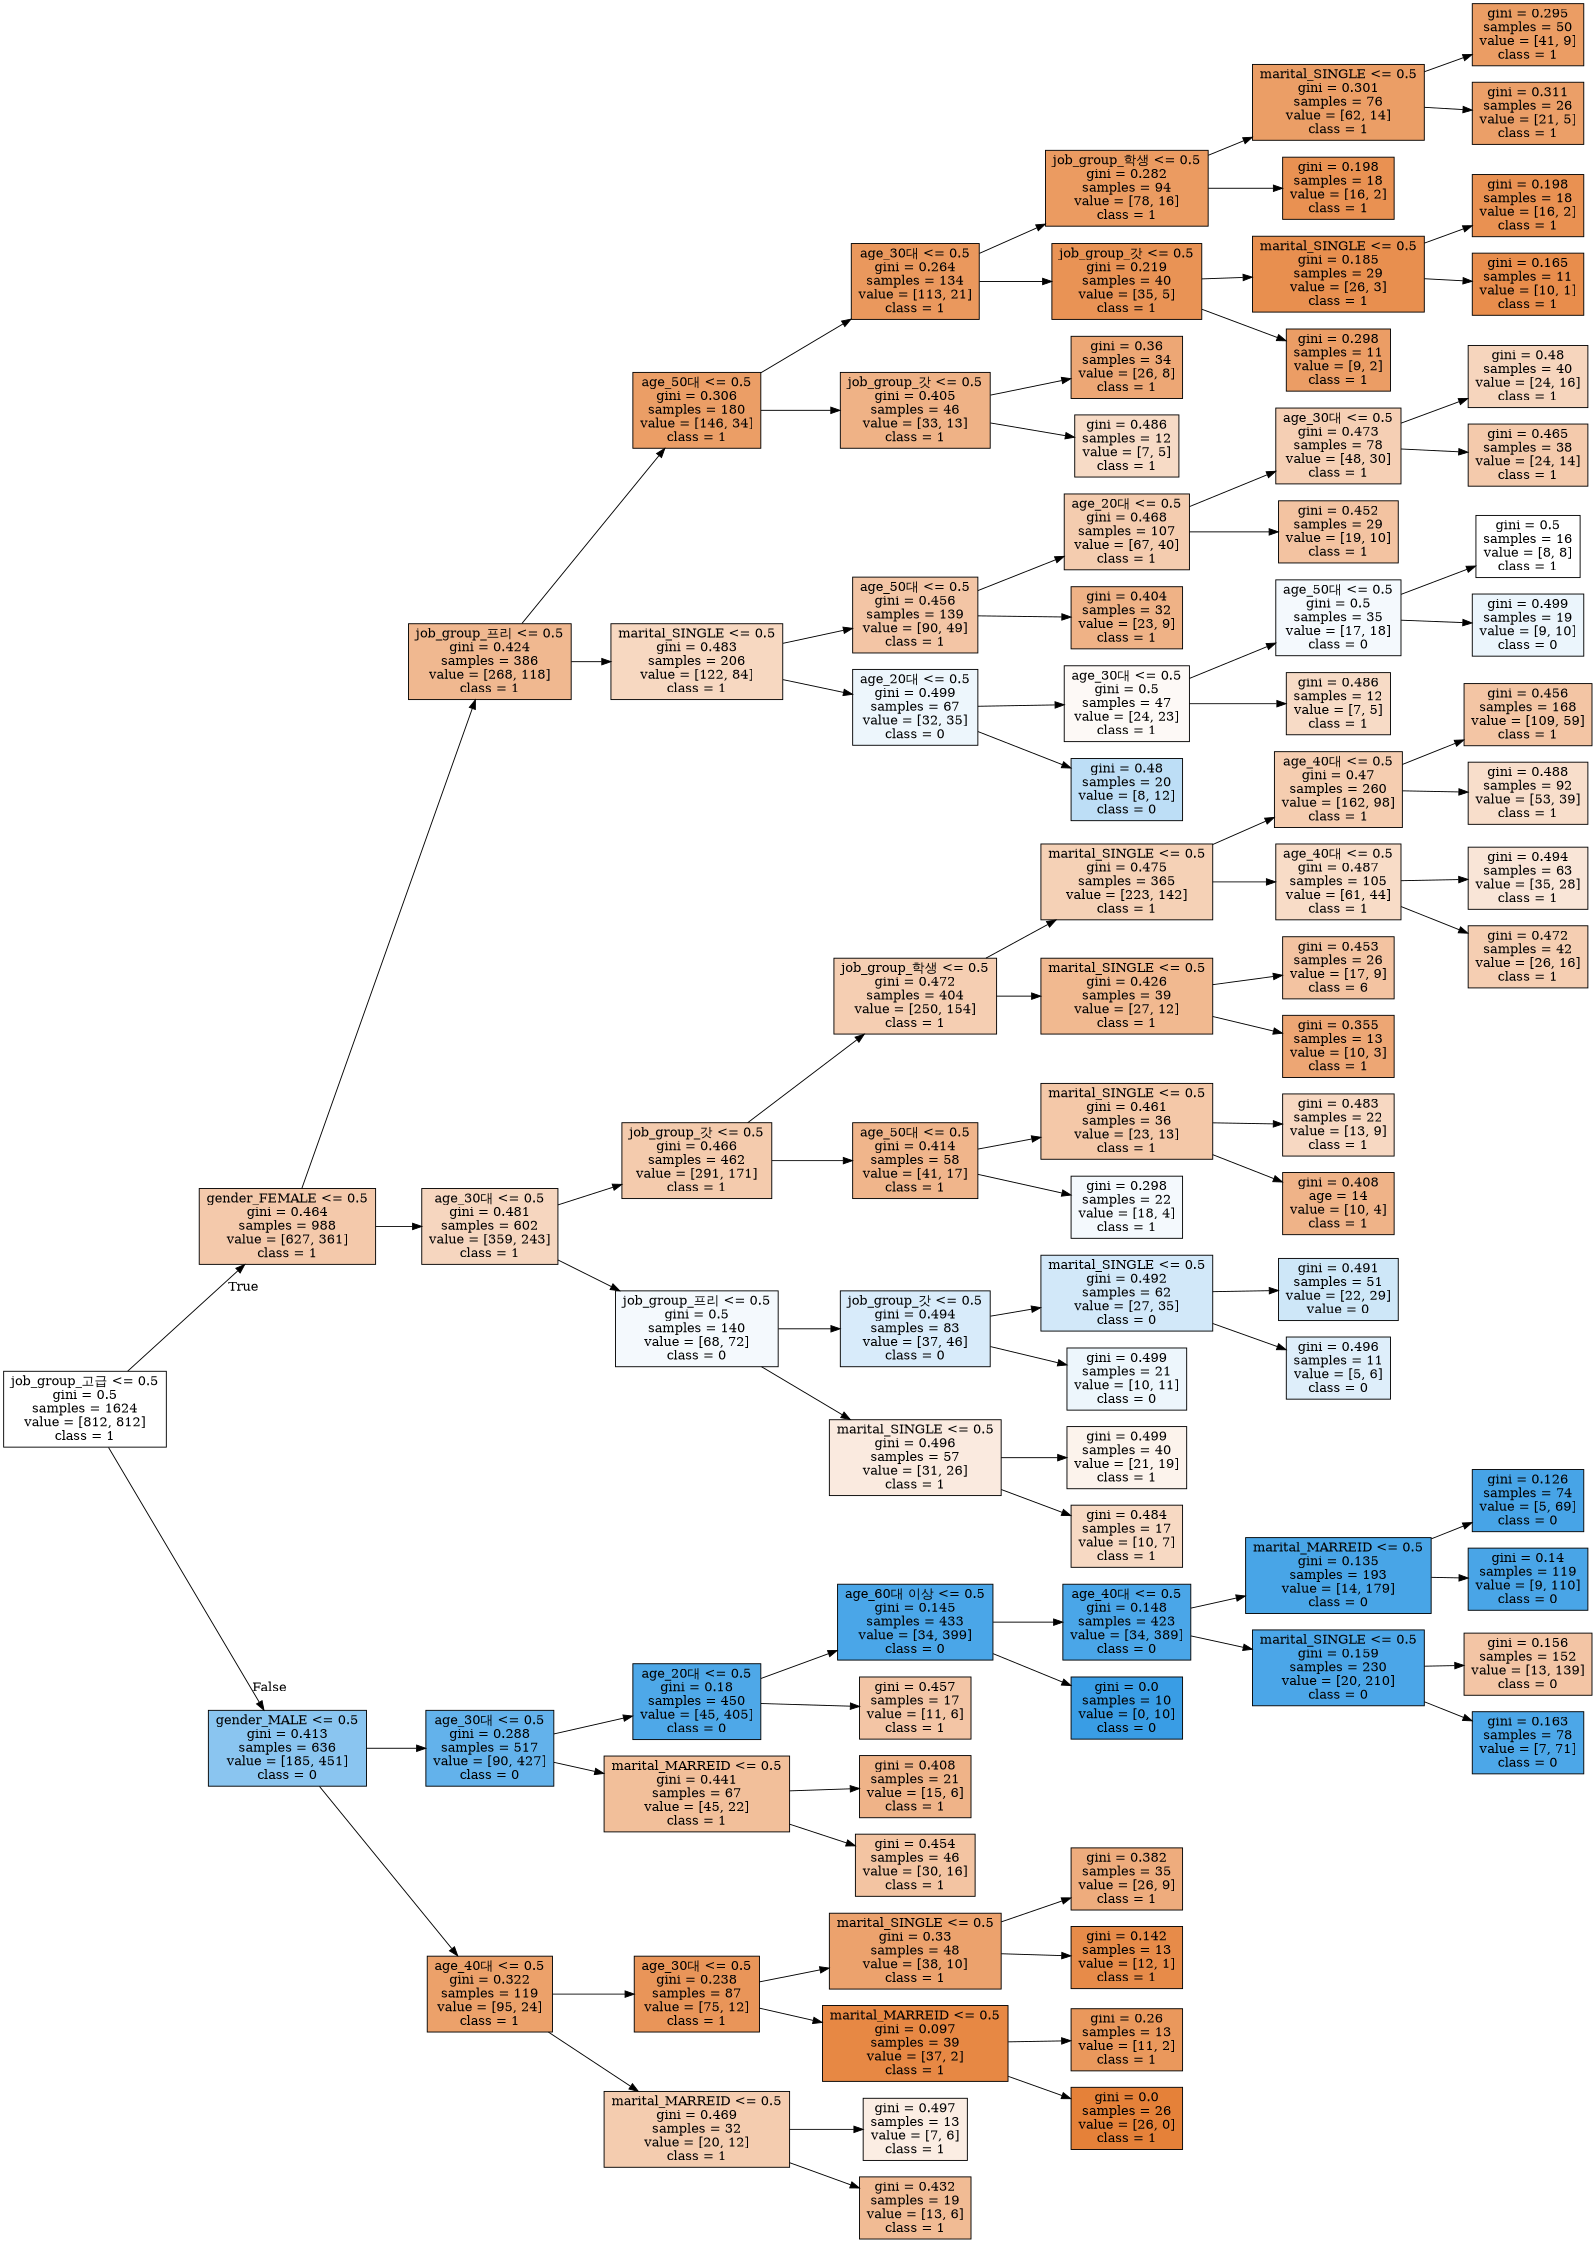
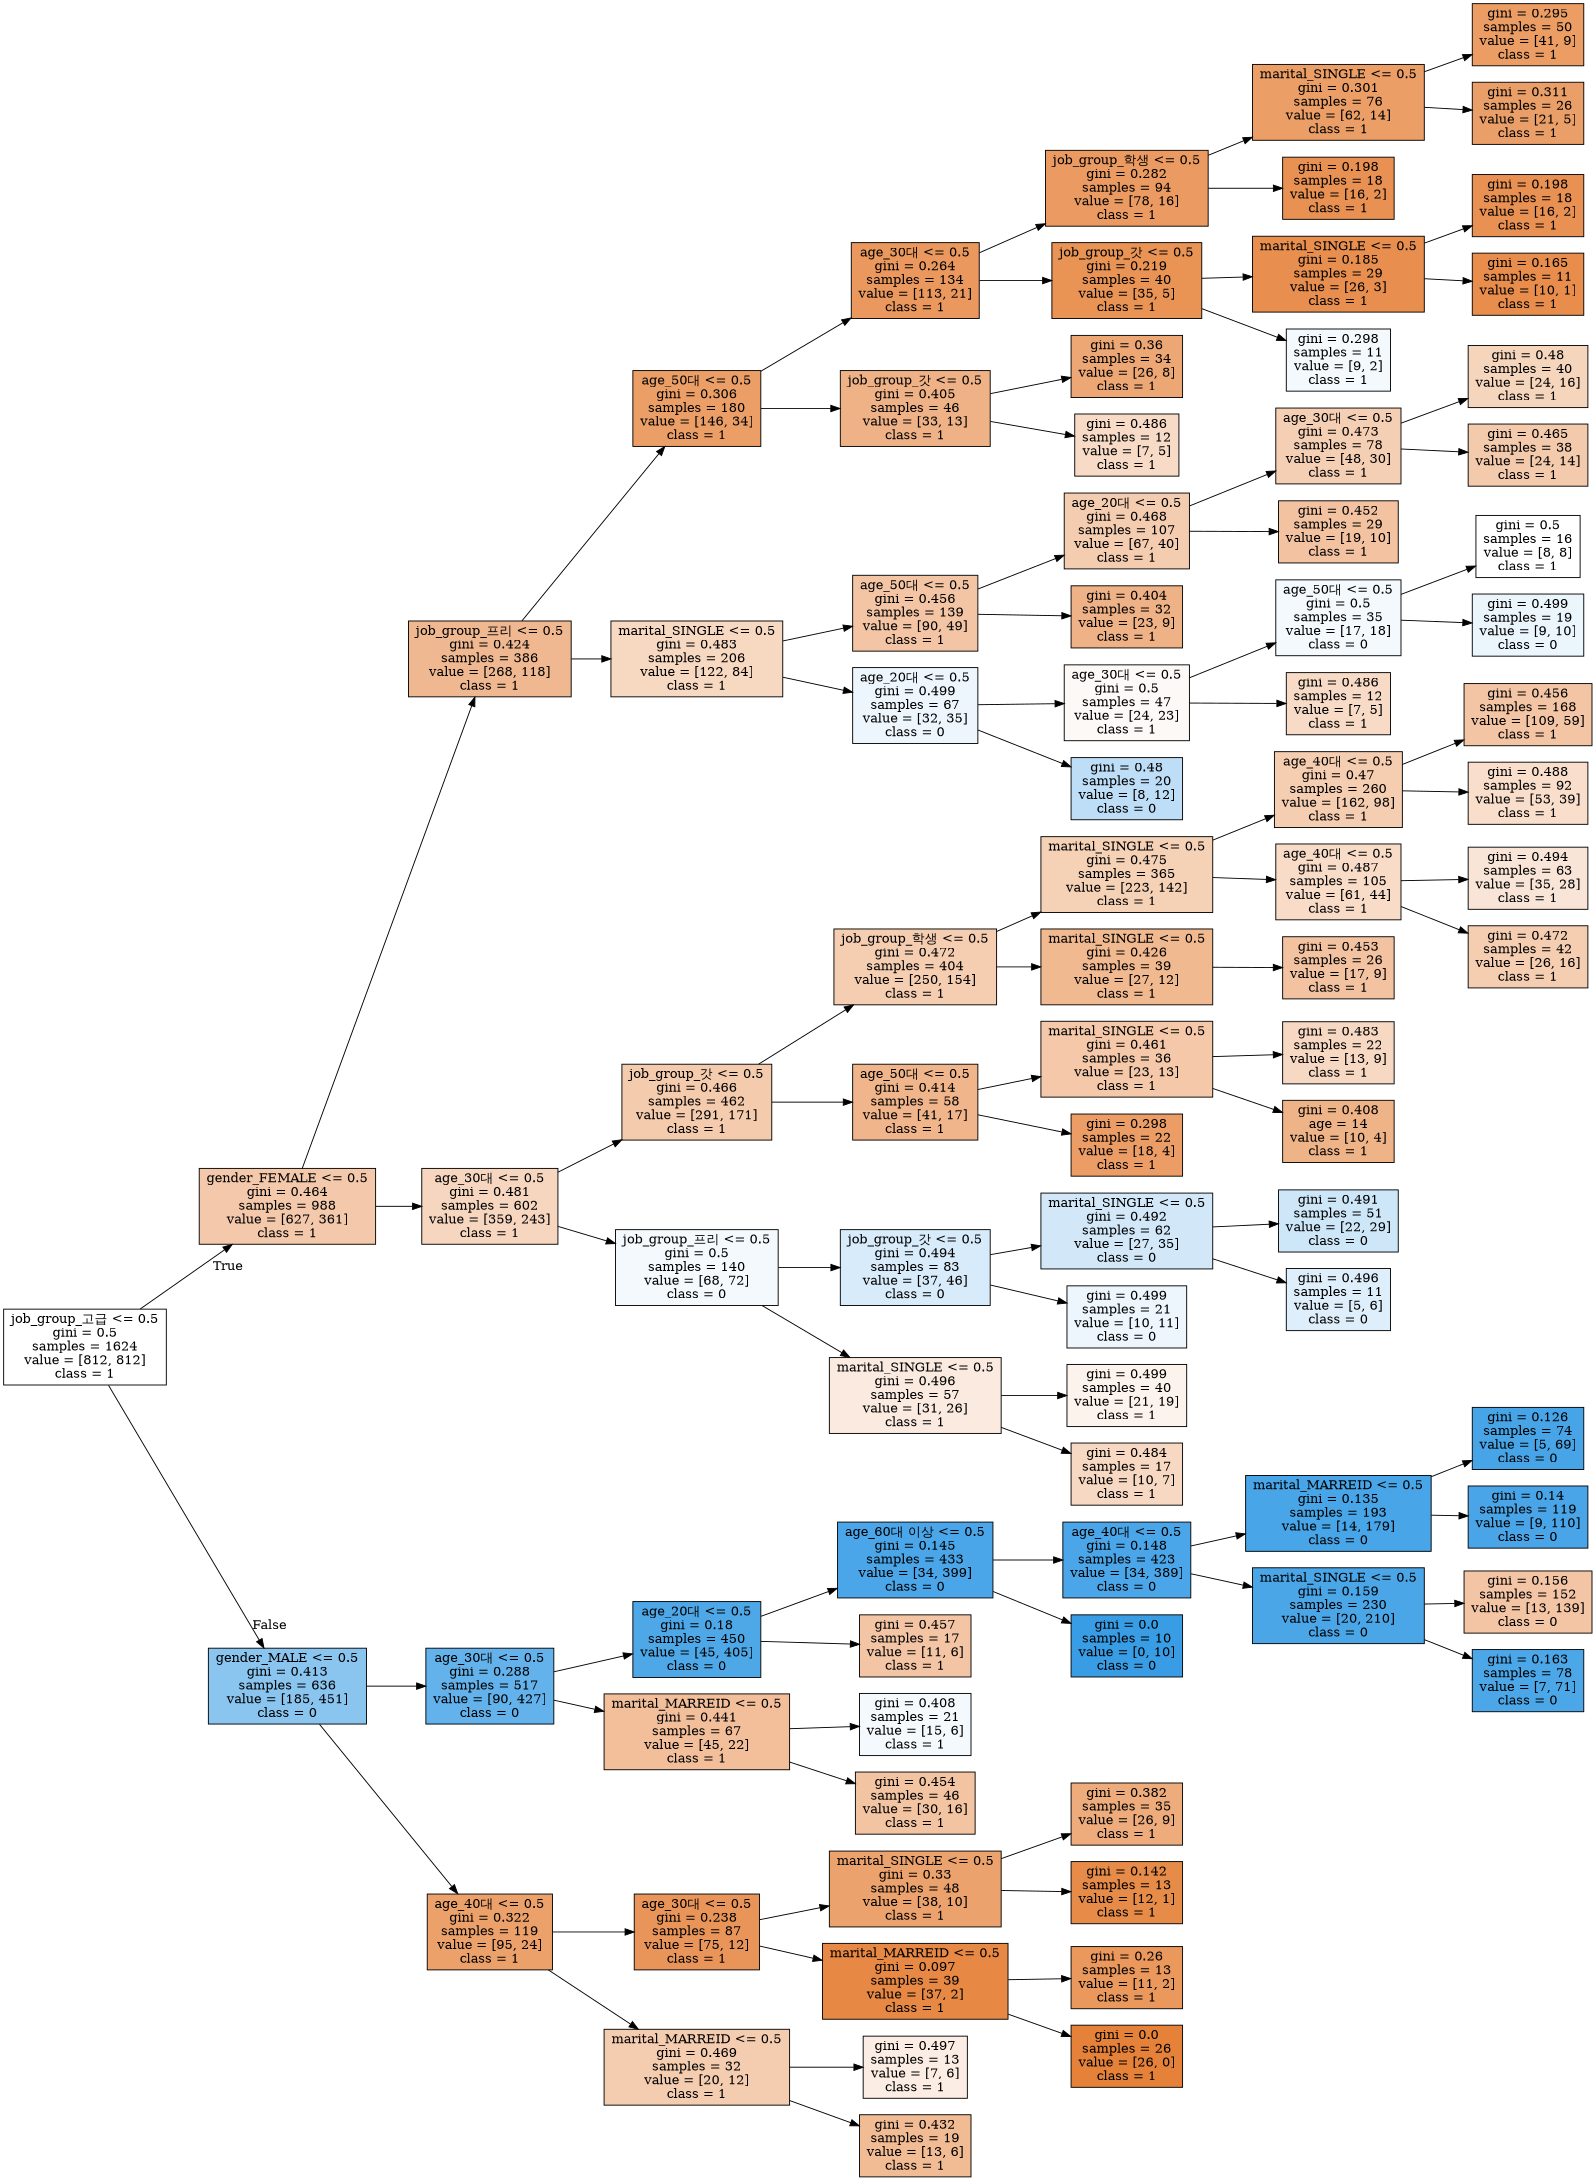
(1338, 360) -> (1338, 360)
(1338, 968) -> (1338, 968)
(1338, 1046) -> none
(1127, 1207) -> (1127, 1145)
(1338, 1289) -> (1338, 1221)
(915, 1787) -> (915, 1725)
